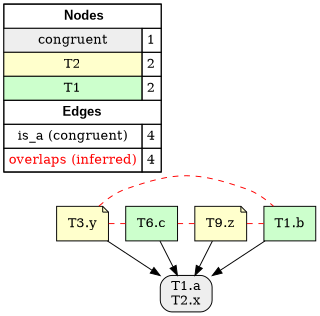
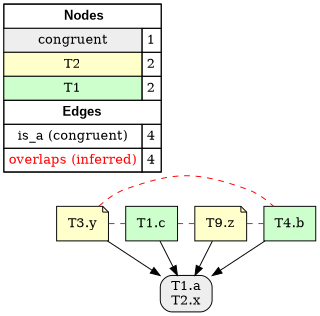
(152, 224) -> (152, 224)
(290, 224) -> (290, 224)
